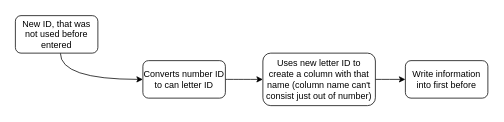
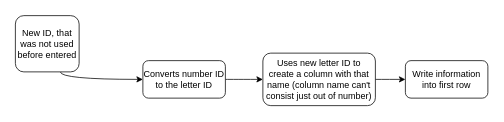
(57, 34) -> (47, 44)
(184, 79) -> (184, 79)
(447, 79) -> (447, 79)
